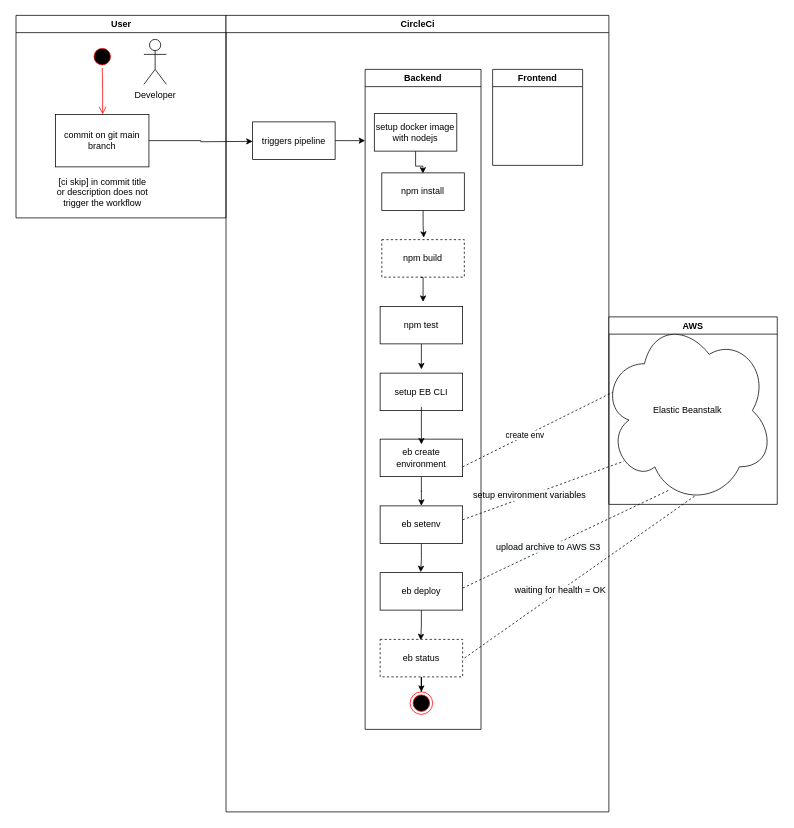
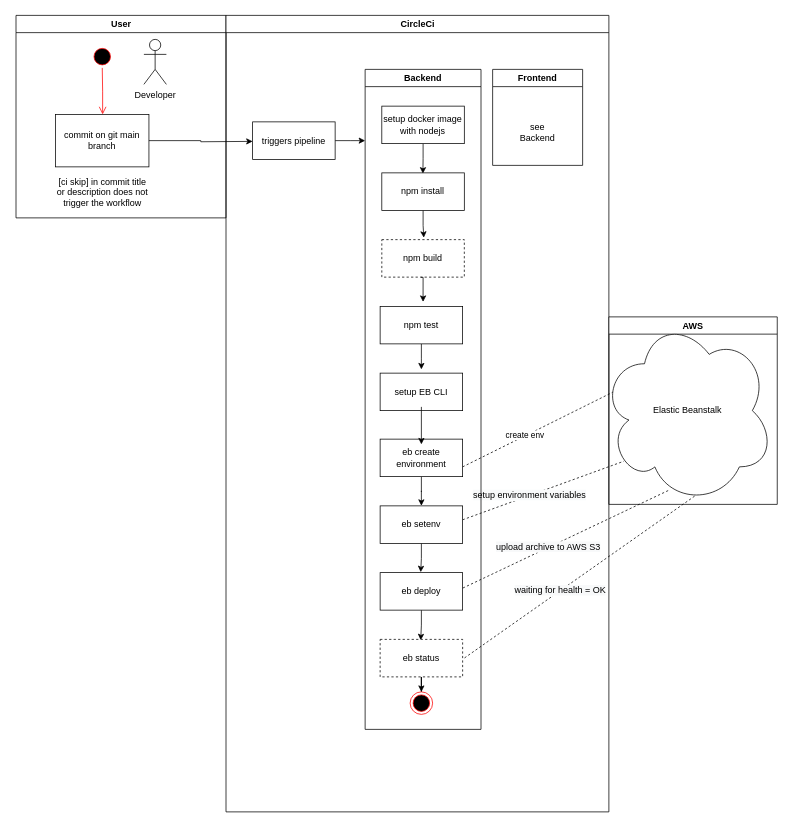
(415, 132) -> (423, 125)
none -> (537, 132)
